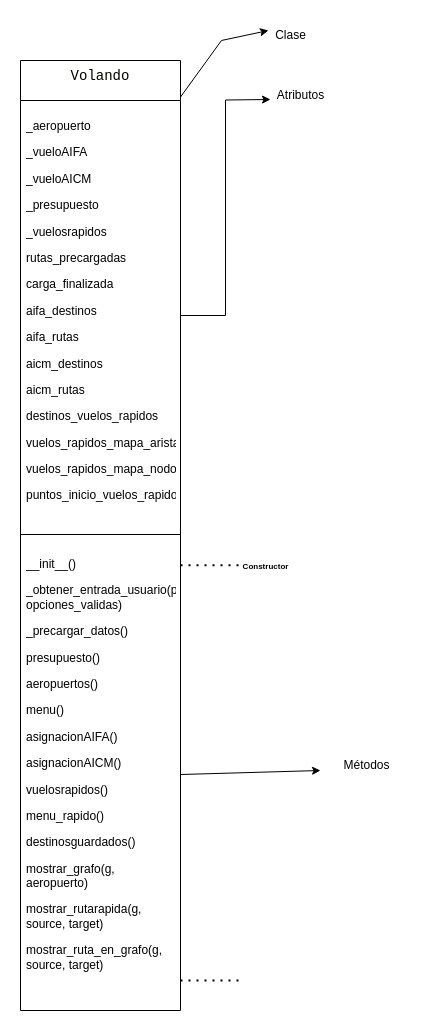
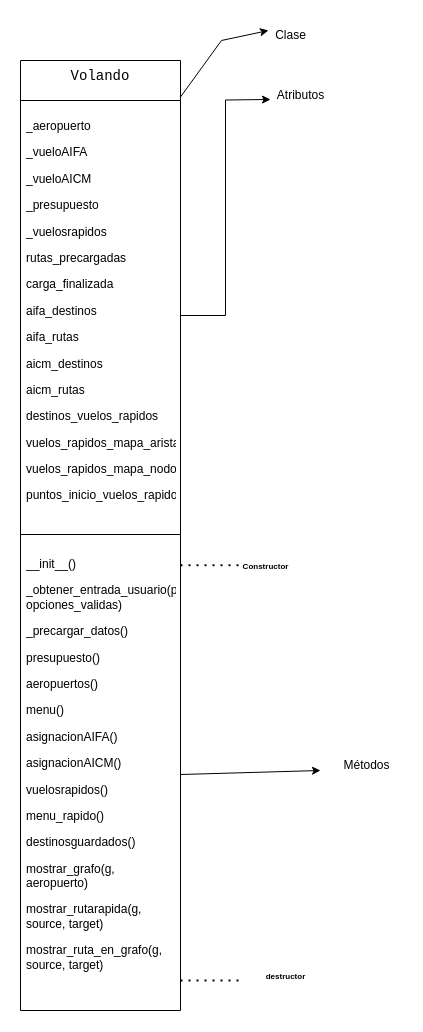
none -> (286, 976)
